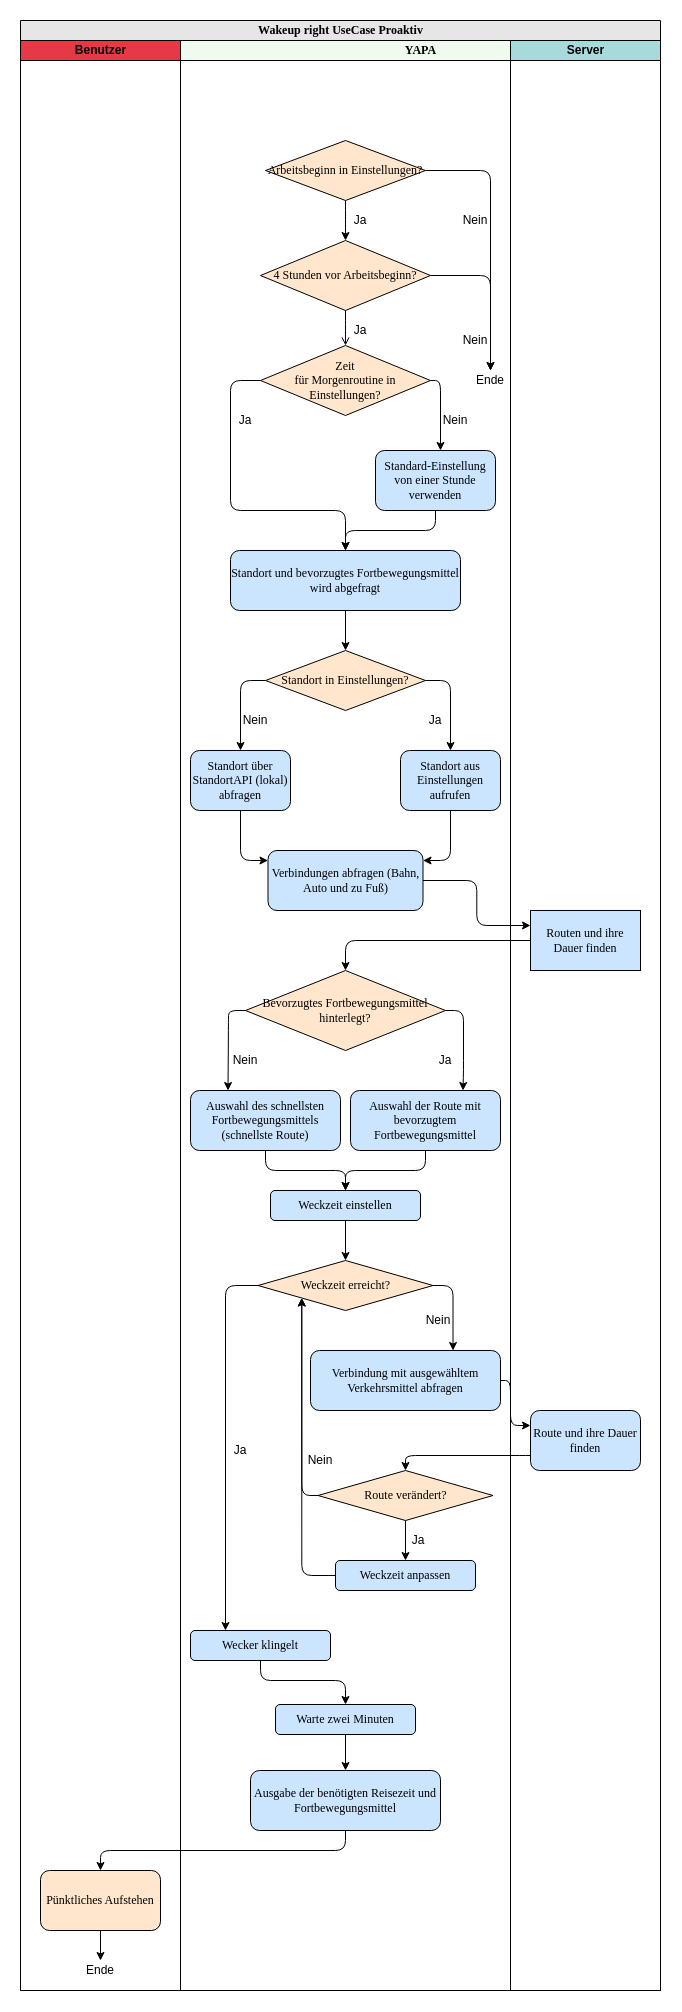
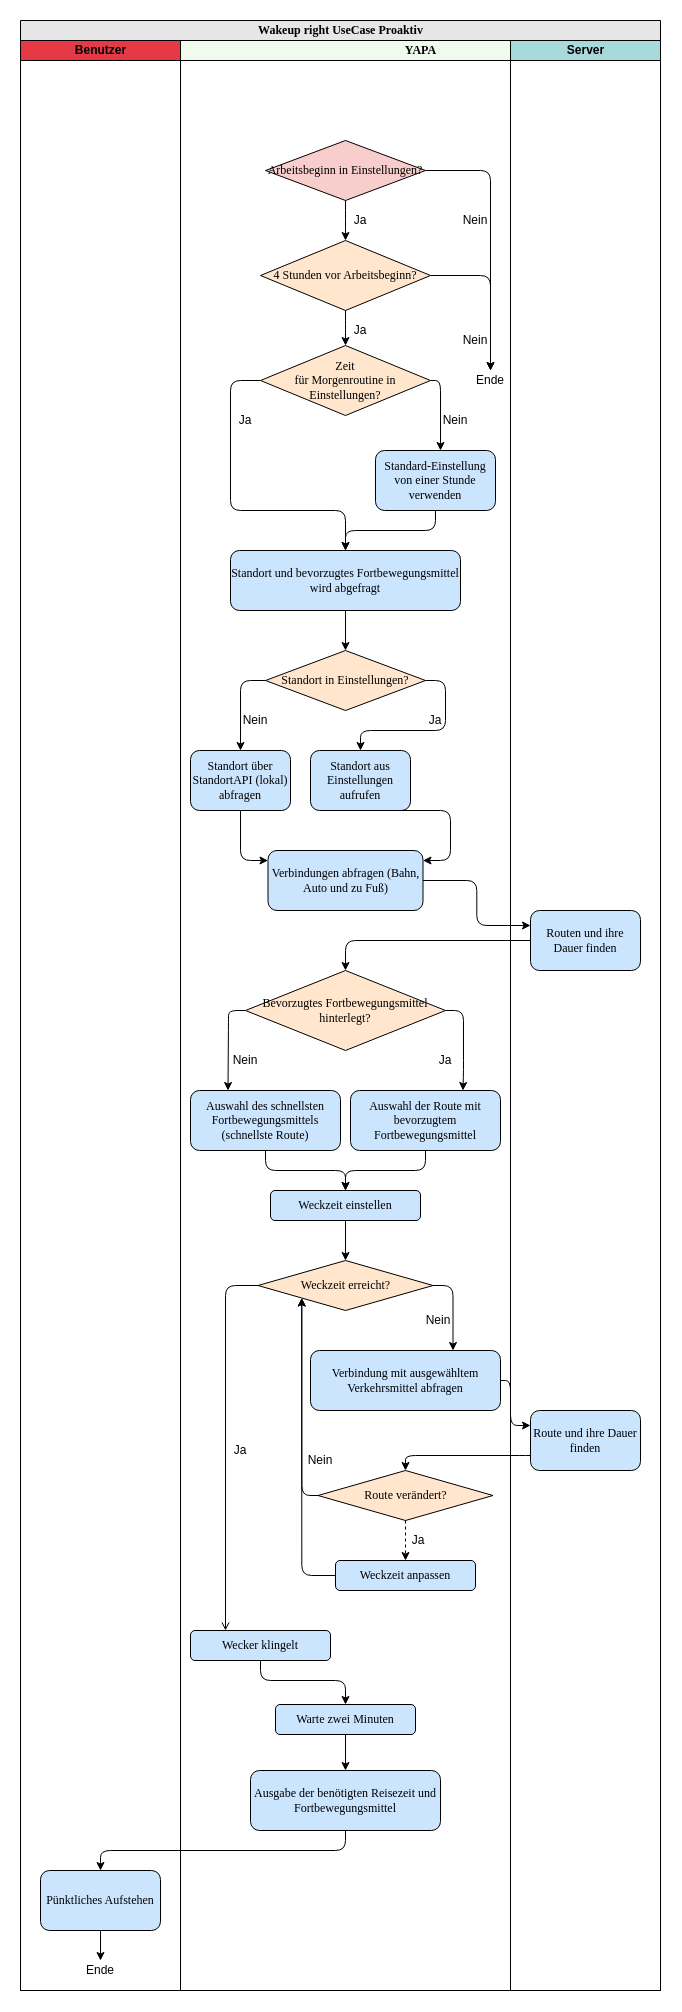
(346, 171) -> (346, 171)
(346, 339) -> (346, 337)
(451, 781) -> (361, 781)
(586, 941) -> (586, 941)
(406, 1537) -> (406, 1537)
(226, 1622) -> (226, 1623)
(101, 1901) -> (101, 1901)
